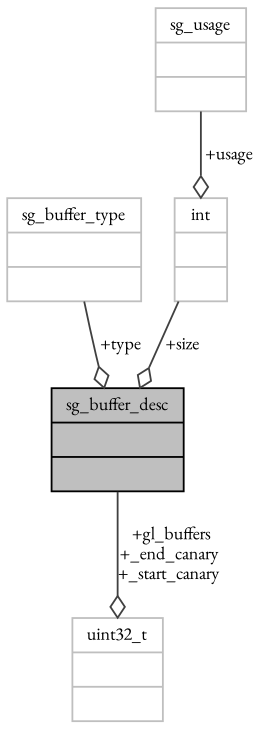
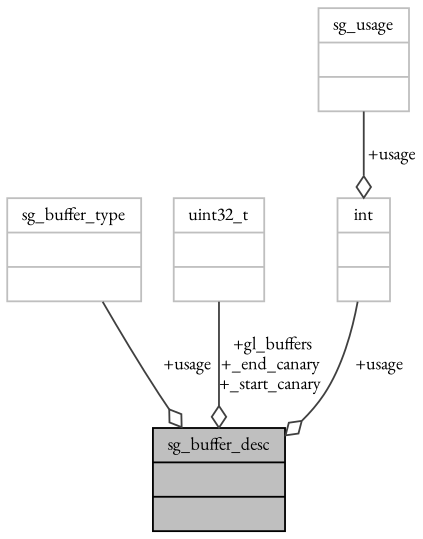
(119, 345) -> (185, 365)
(181, 345) -> (377, 365)
(118, 544) -> (219, 354)
